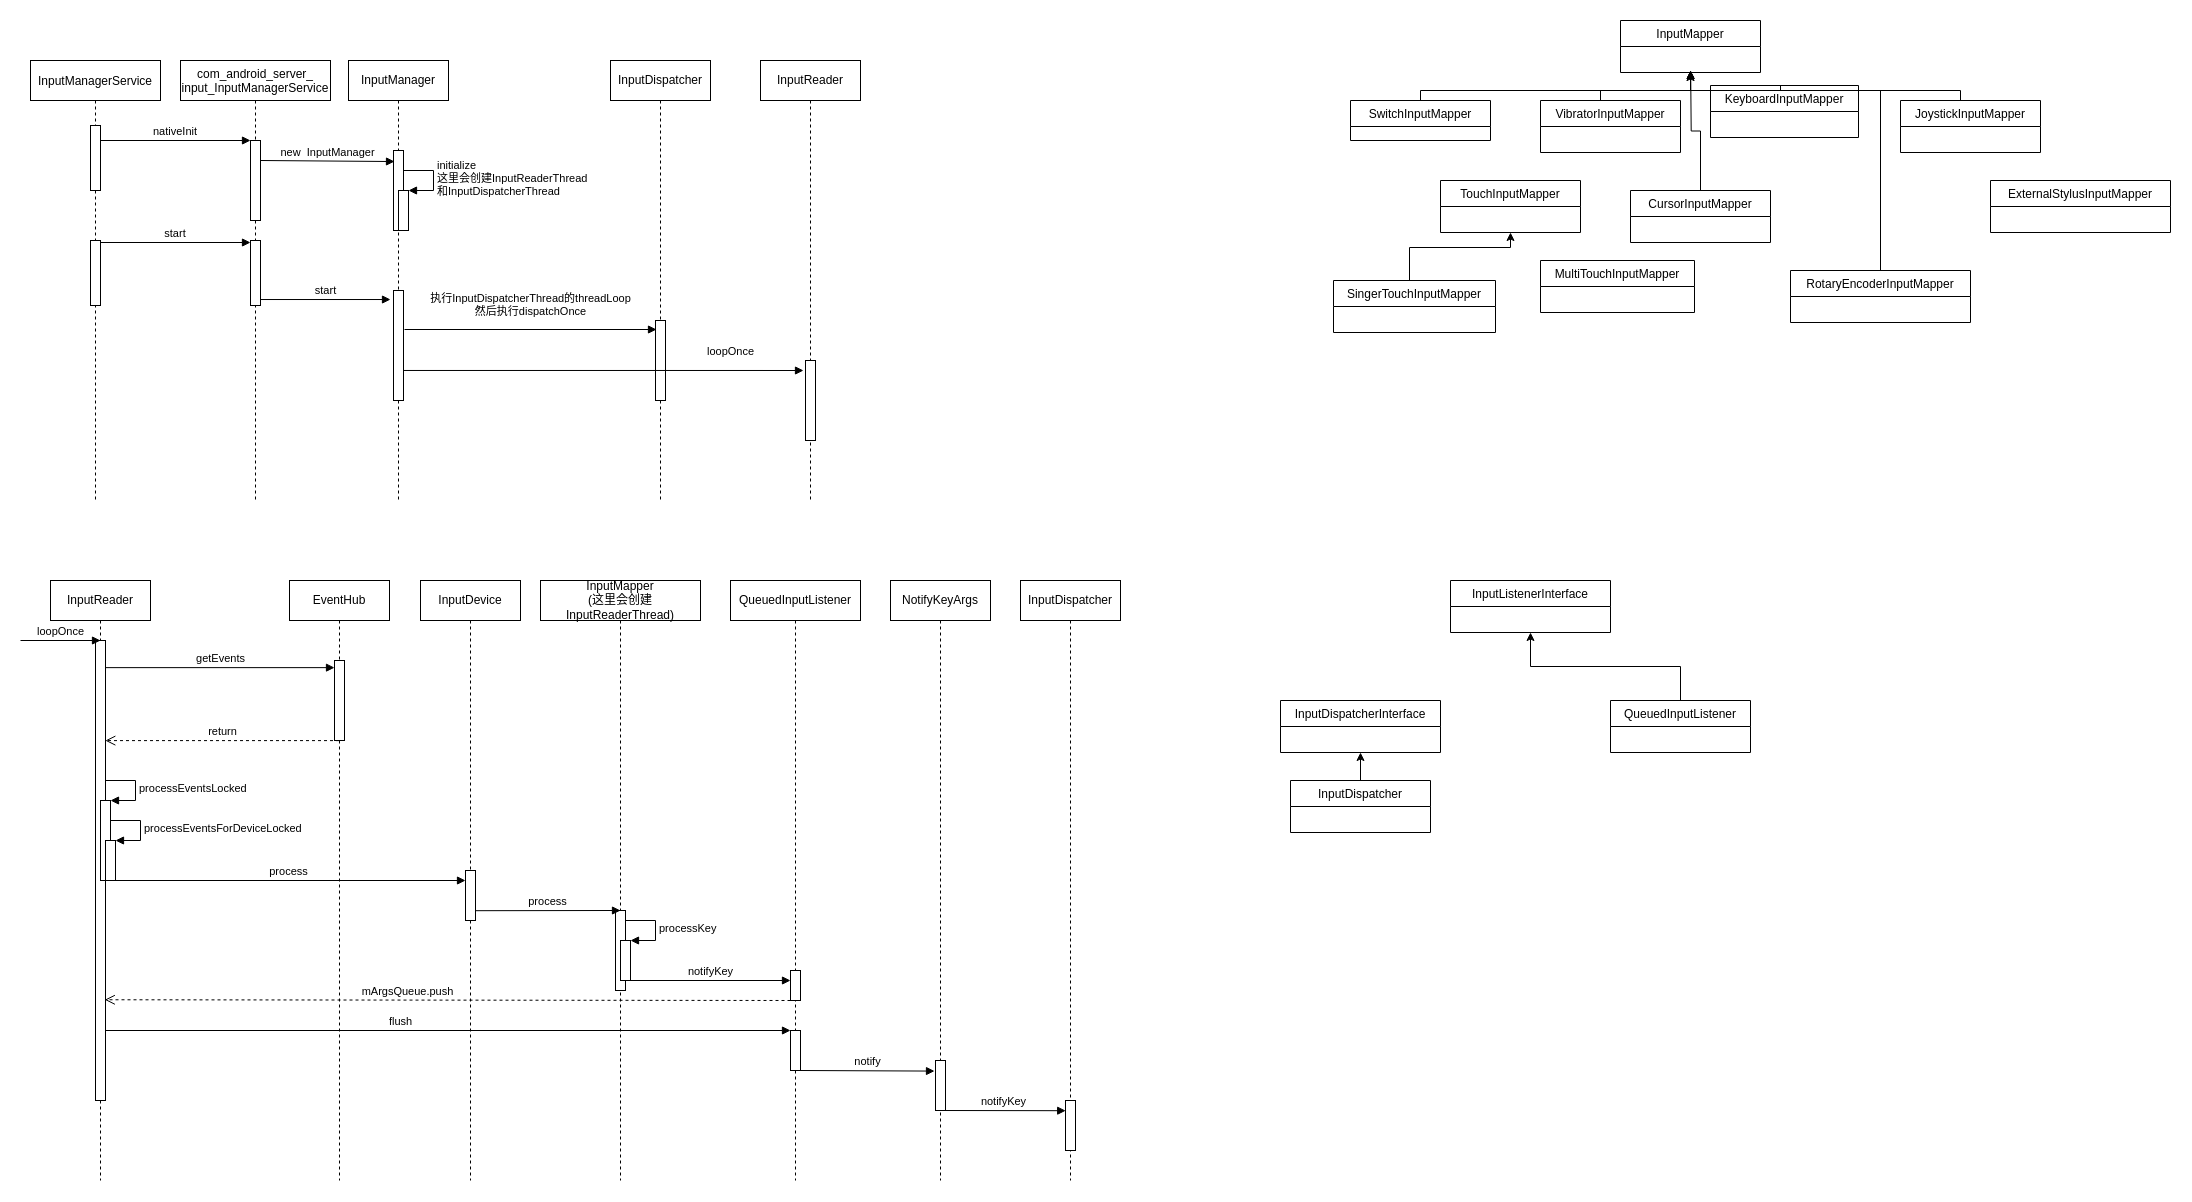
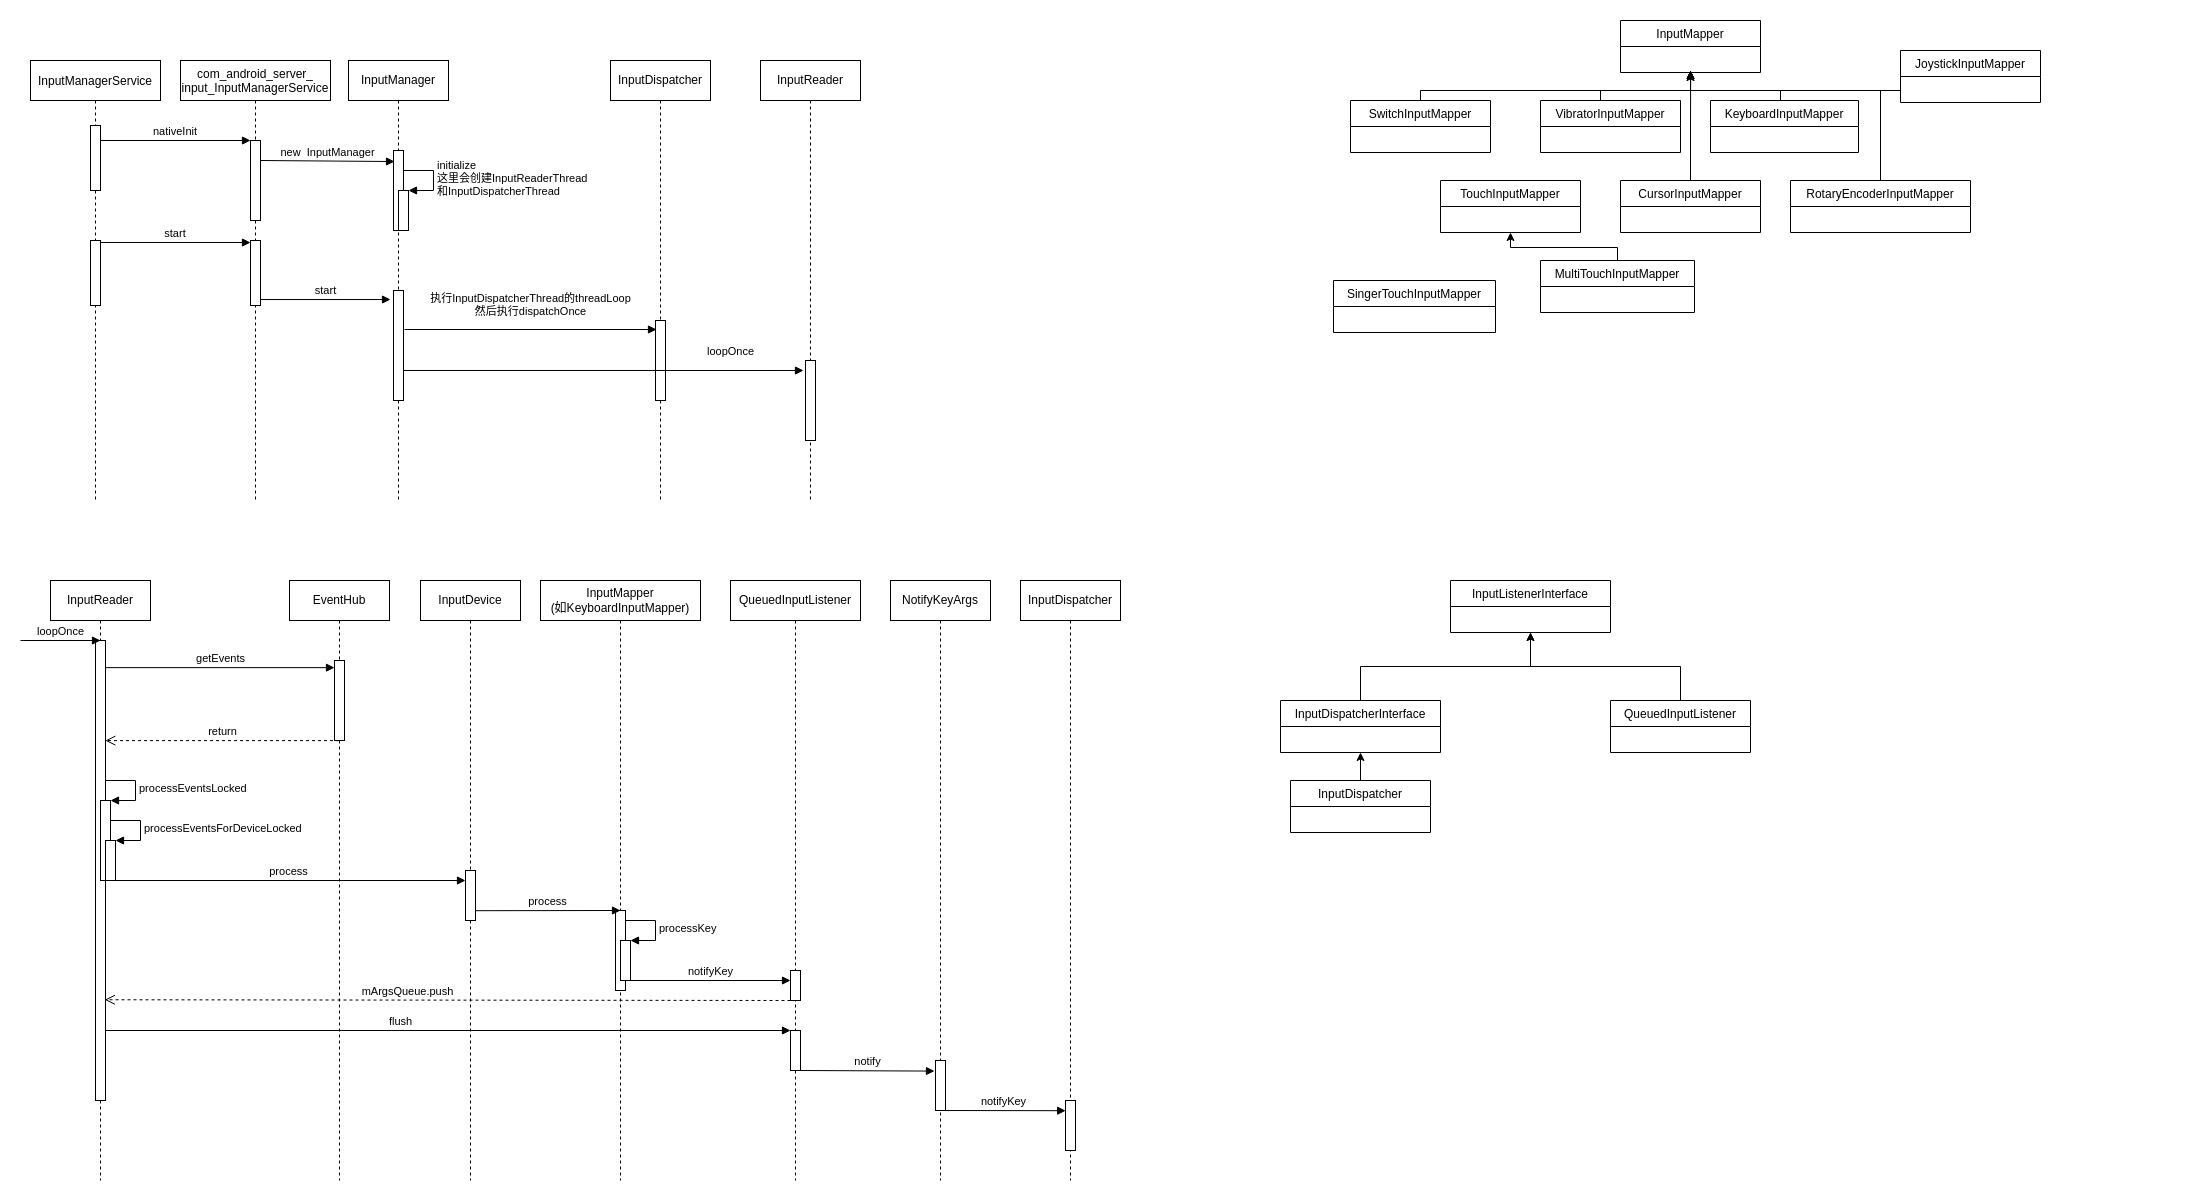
(1785, 112) -> (1785, 127)
(1421, 121) -> (1421, 127)
(1971, 127) -> (1971, 77)
(2081, 207) -> none
(1701, 217) -> (1691, 207)
(1444, 248) -> none
none -> (1571, 248)
(1881, 297) -> (1881, 207)
(621, 601) -> (621, 601)
none -> (1429, 667)
